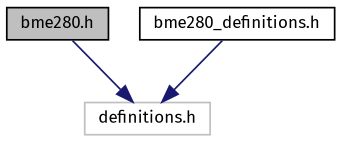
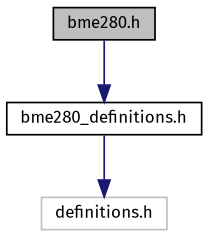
(97, 65) -> (104, 63)
